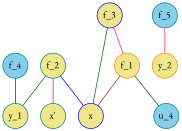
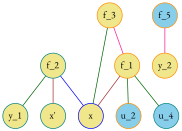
(110, 15) -> (110, 15)
(165, 15) -> (165, 15)
(15, 66) -> none
none -> (129, 116)
